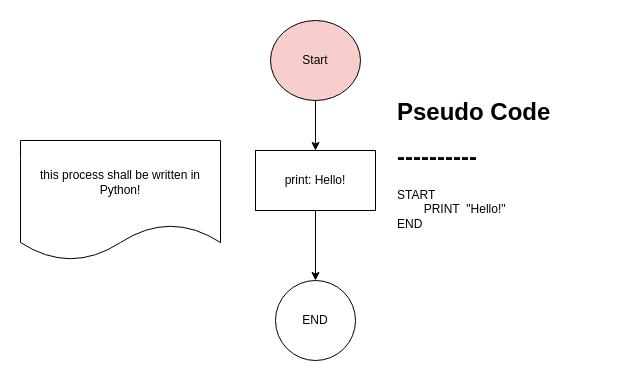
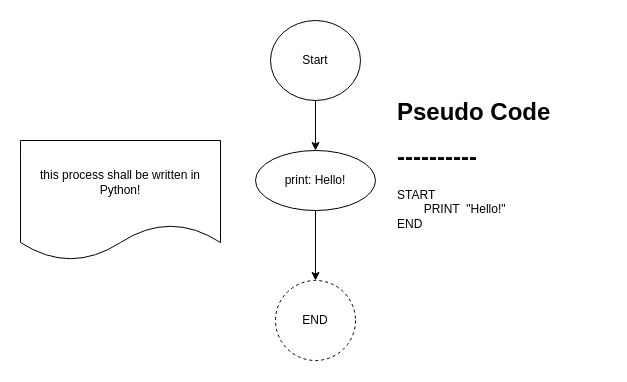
(316, 61) -> (316, 61)
(316, 181) -> (316, 181)
(316, 321) -> (316, 321)
